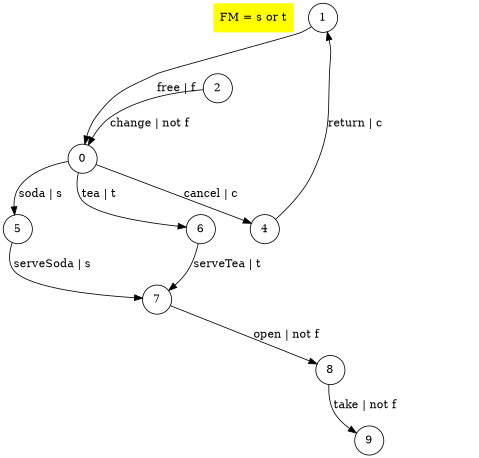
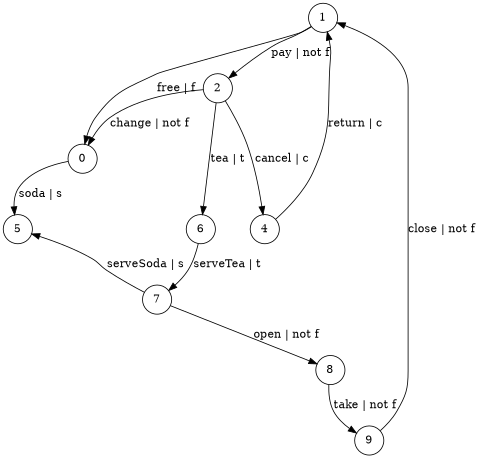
(253, 18) -> none
none -> (272, 47)
(170, 192) -> (249, 152)
(114, 215) -> (210, 155)
none -> (408, 216)
(58, 288) -> (94, 260)
